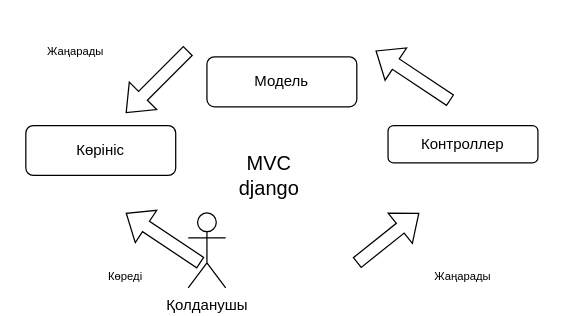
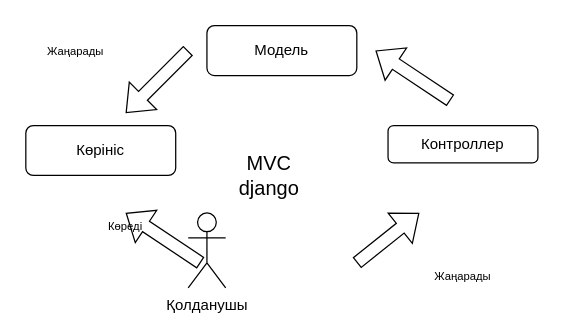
(282, 82) -> (282, 51)
(126, 276) -> (126, 226)
